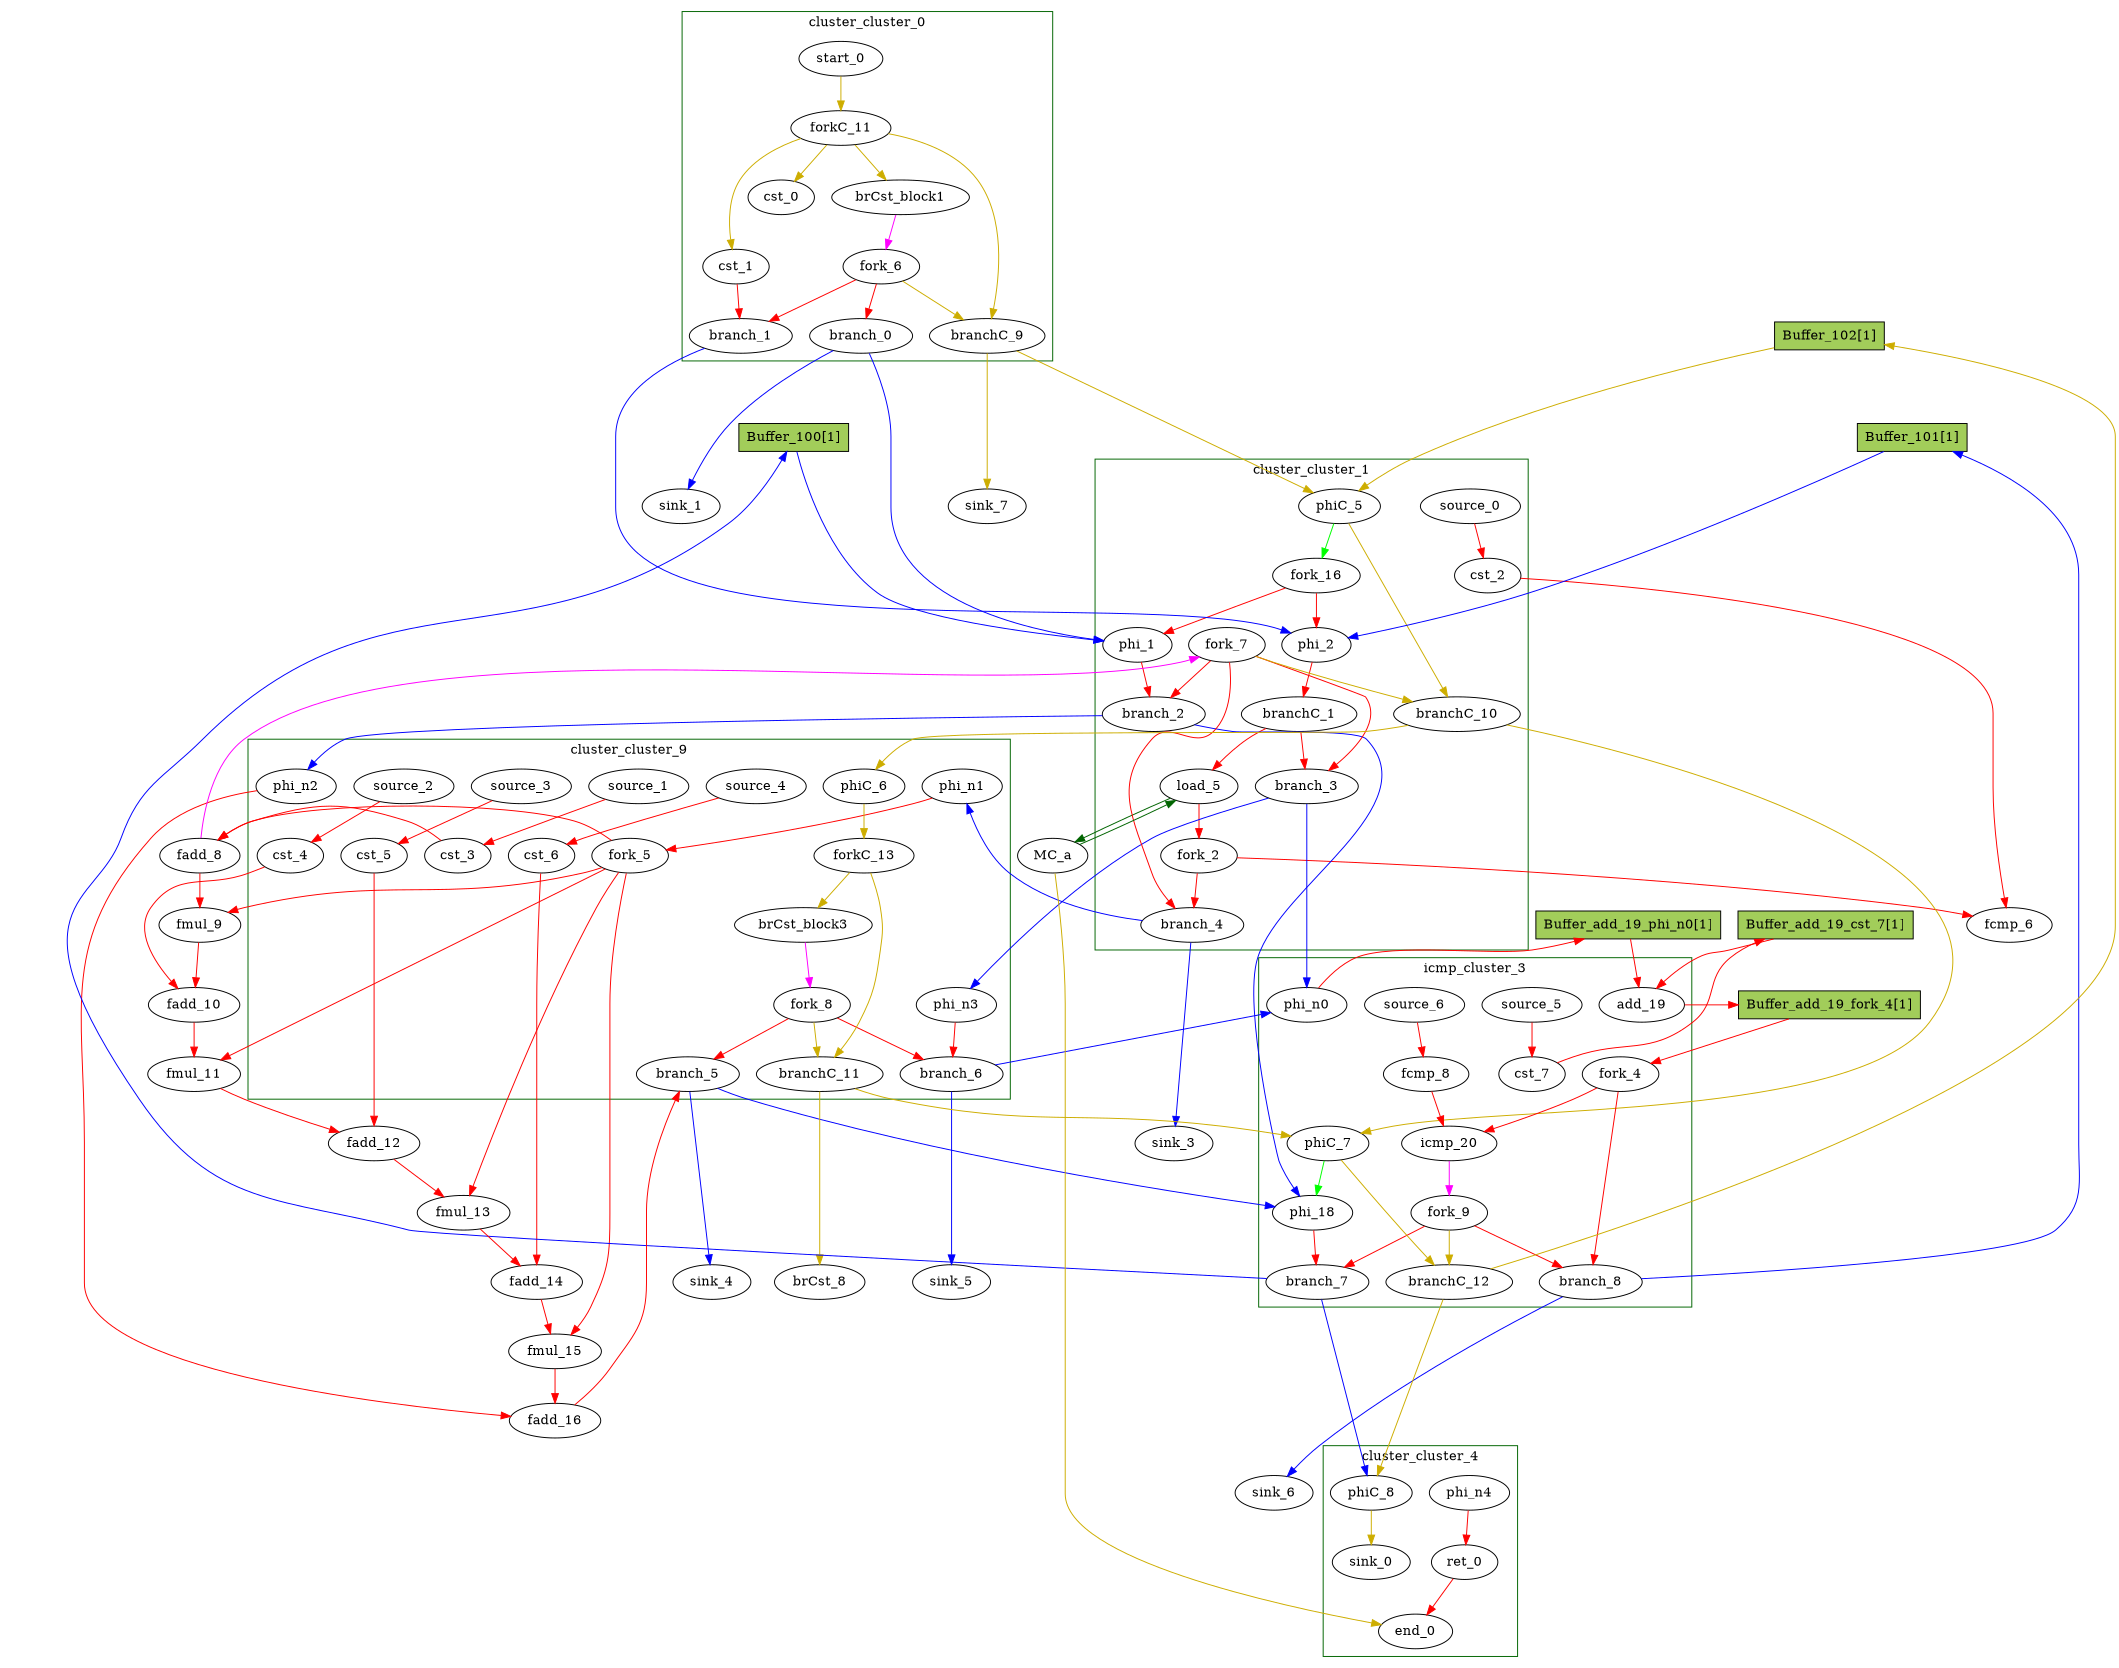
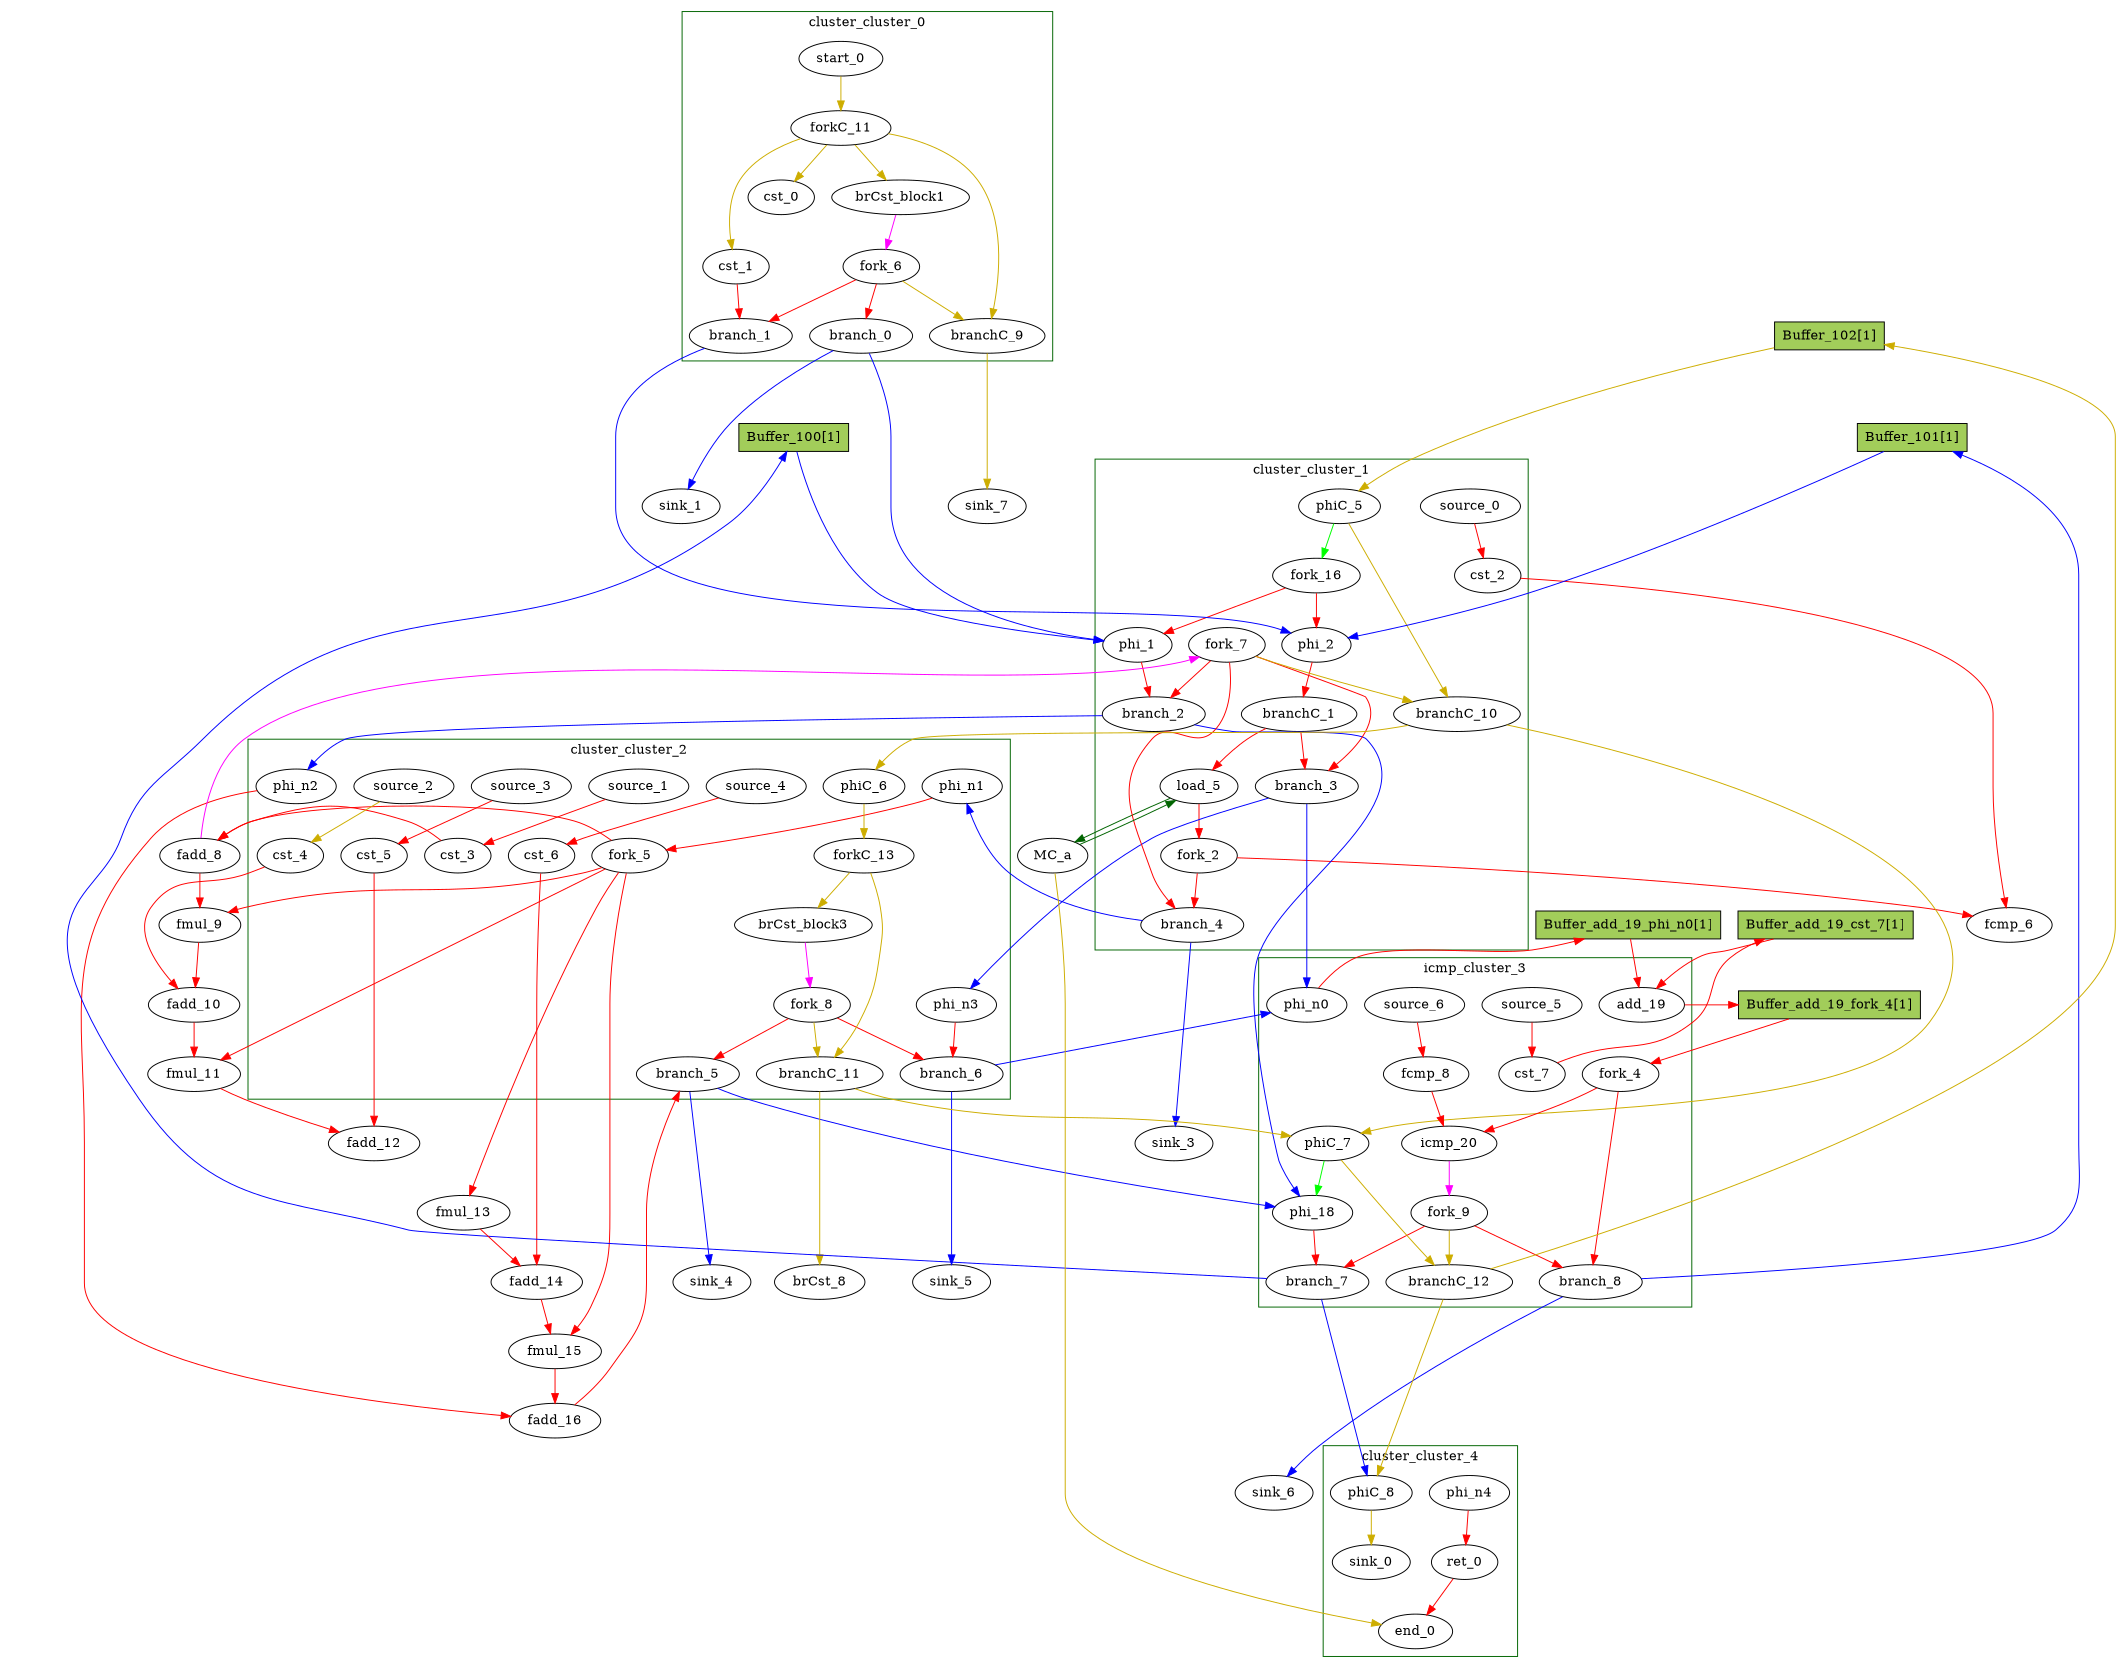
(1161, 420) -> none
(629, 750) -> (629, 750)
(350, 819) -> (350, 819)
(415, 1175) -> none
